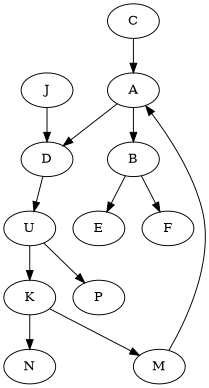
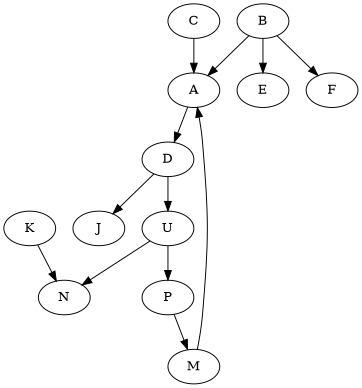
(47, 120) -> (137, 190)
(133, 120) -> (232, 52)
(30, 258) -> (120, 260)
(90, 330) -> (179, 327)
